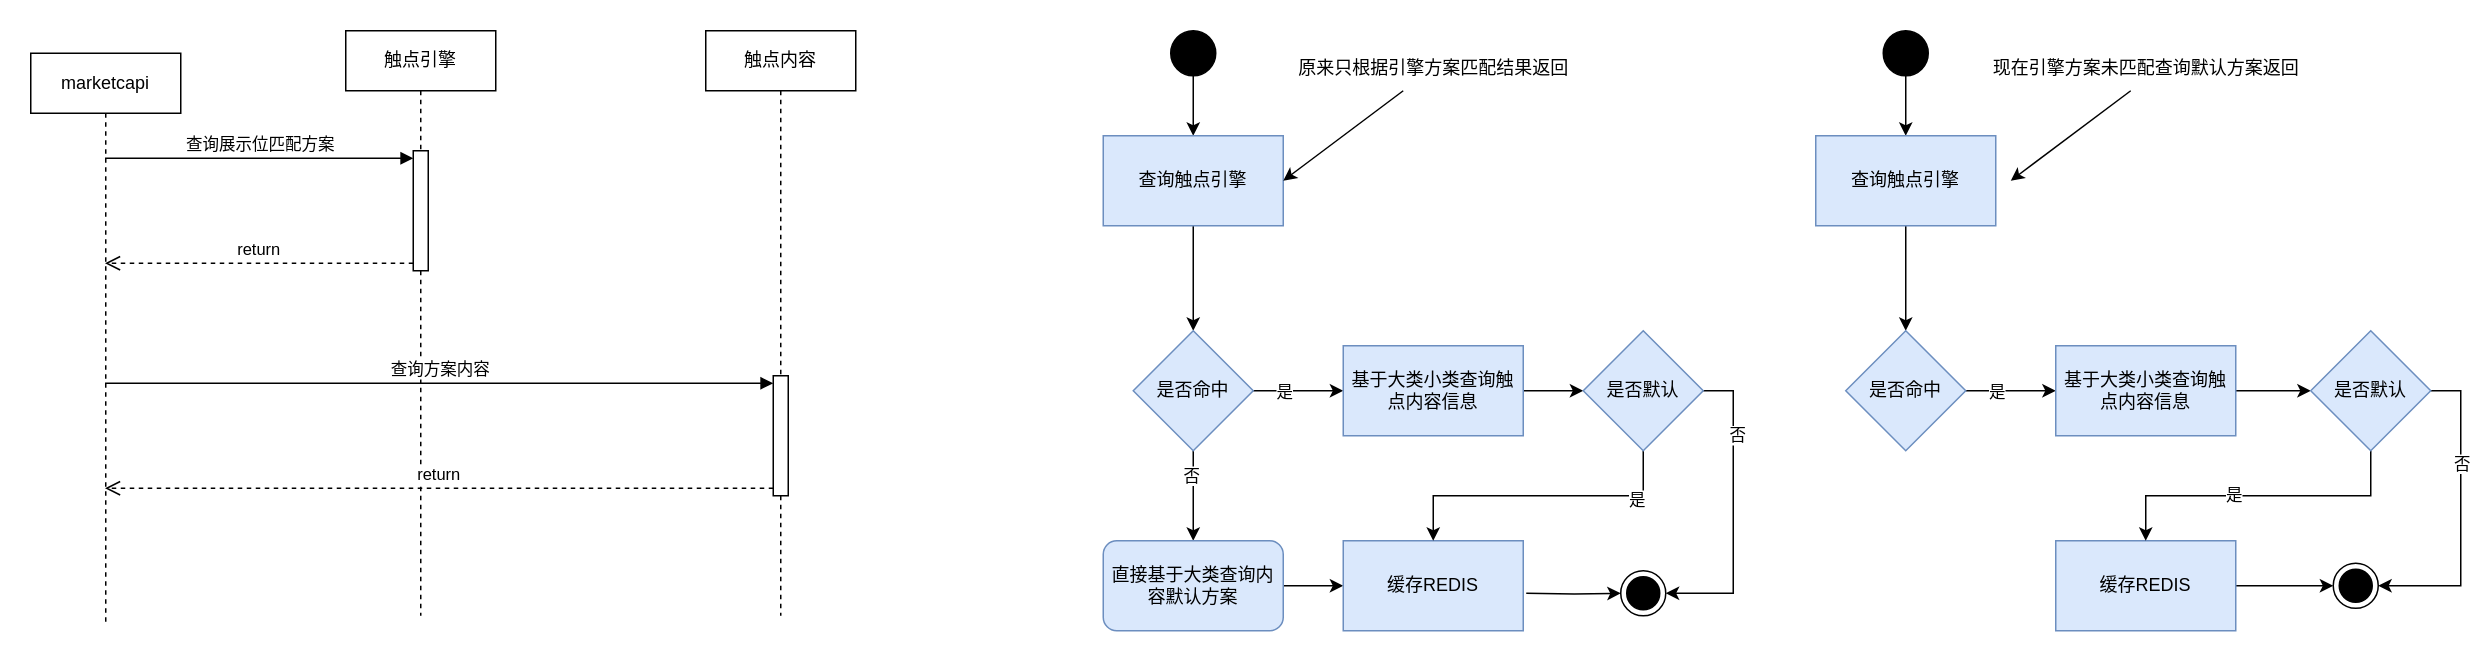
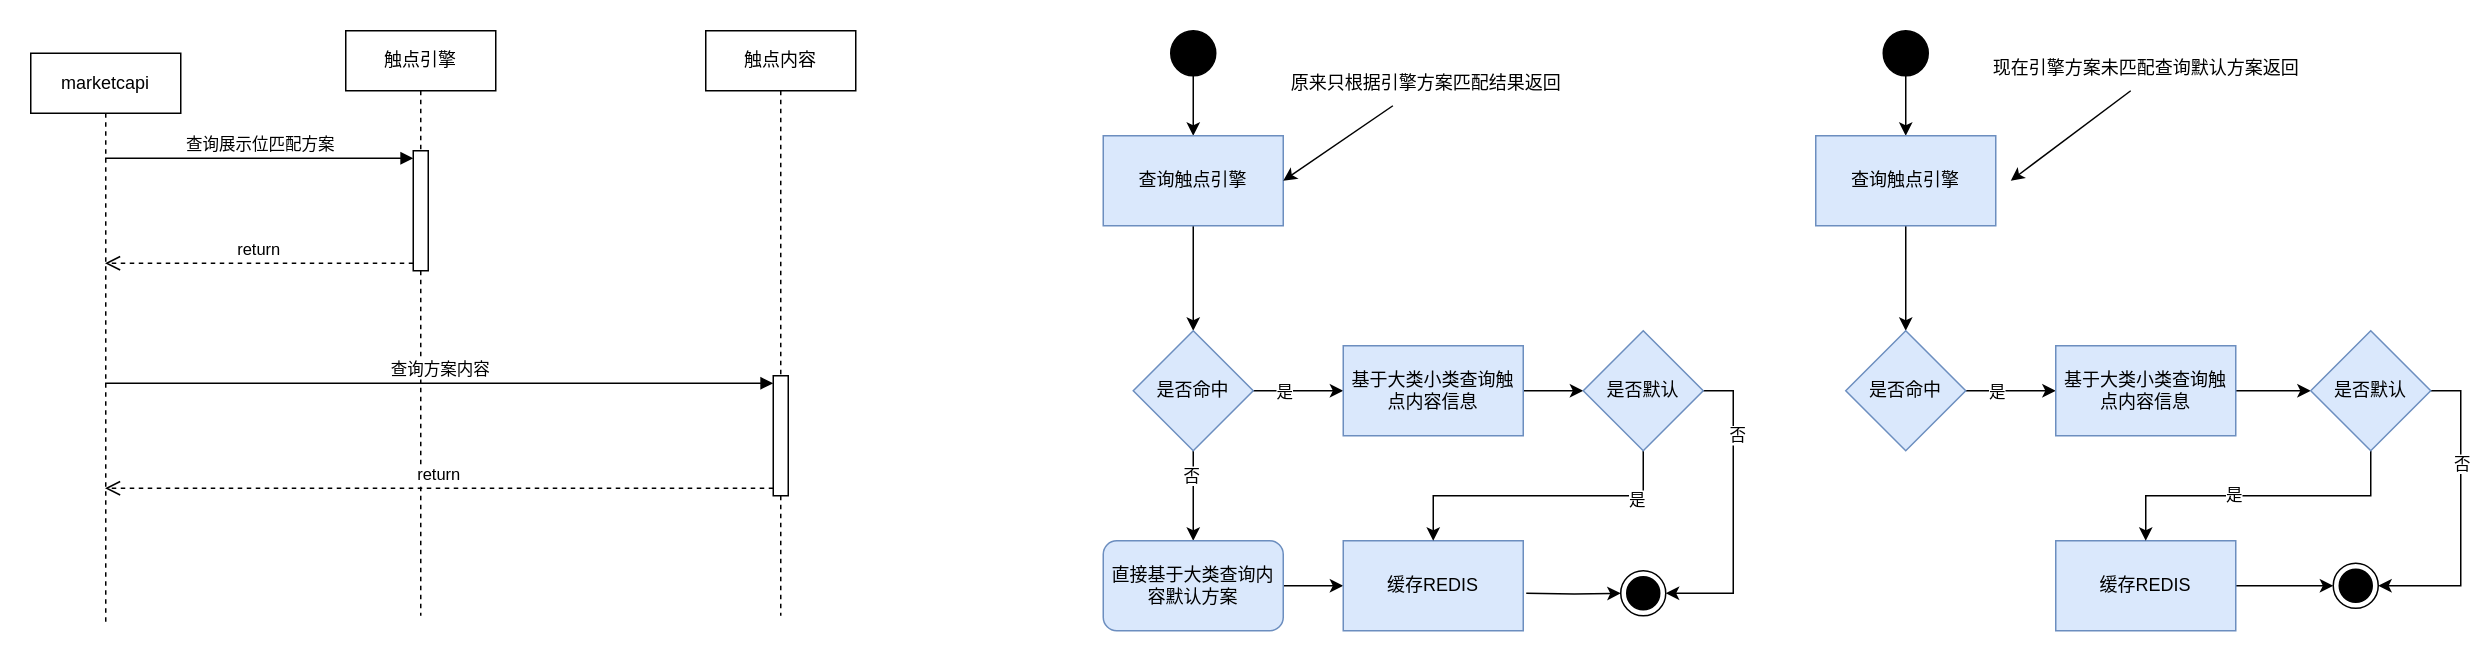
(1433, 68) -> (1426, 83)
